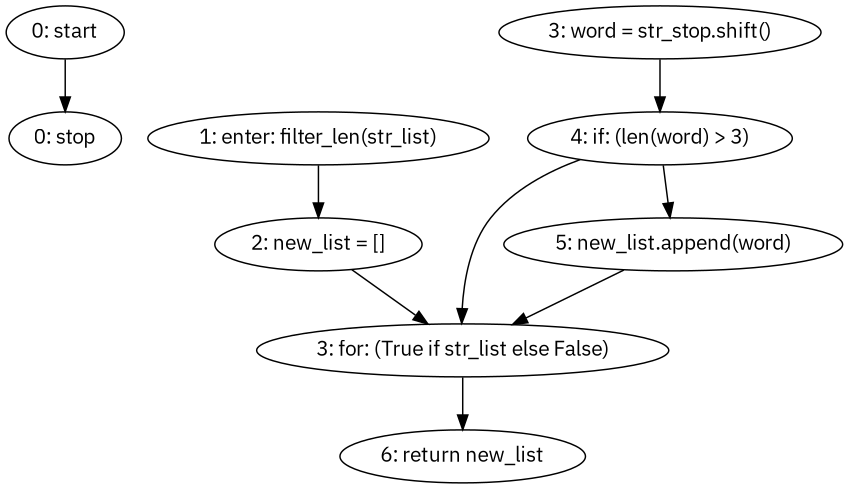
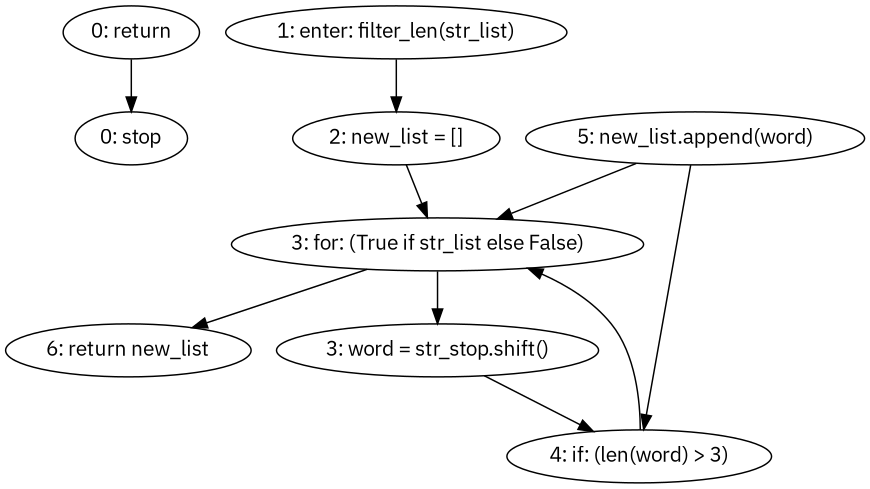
(65, 32) -> (131, 32)
(666, 184) -> (669, 290)
none -> (438, 290)
